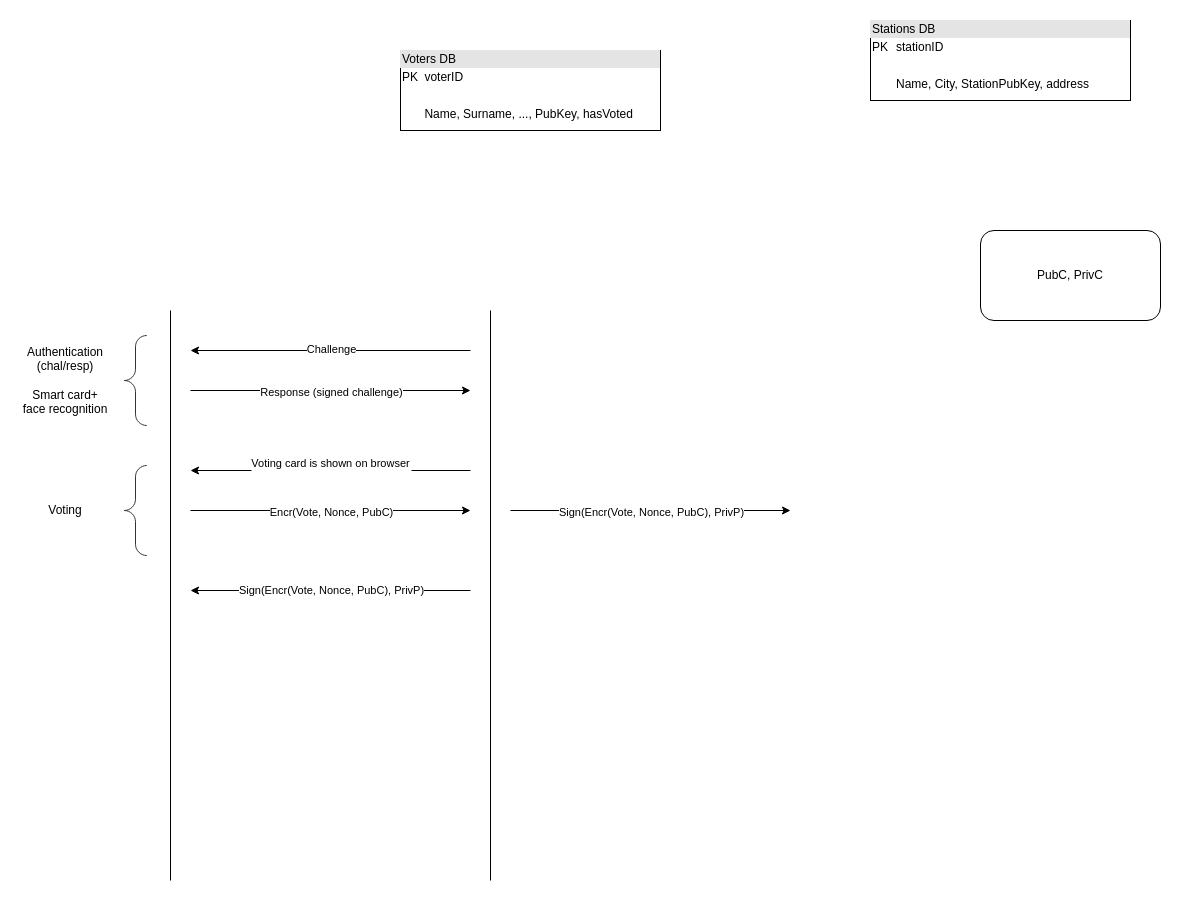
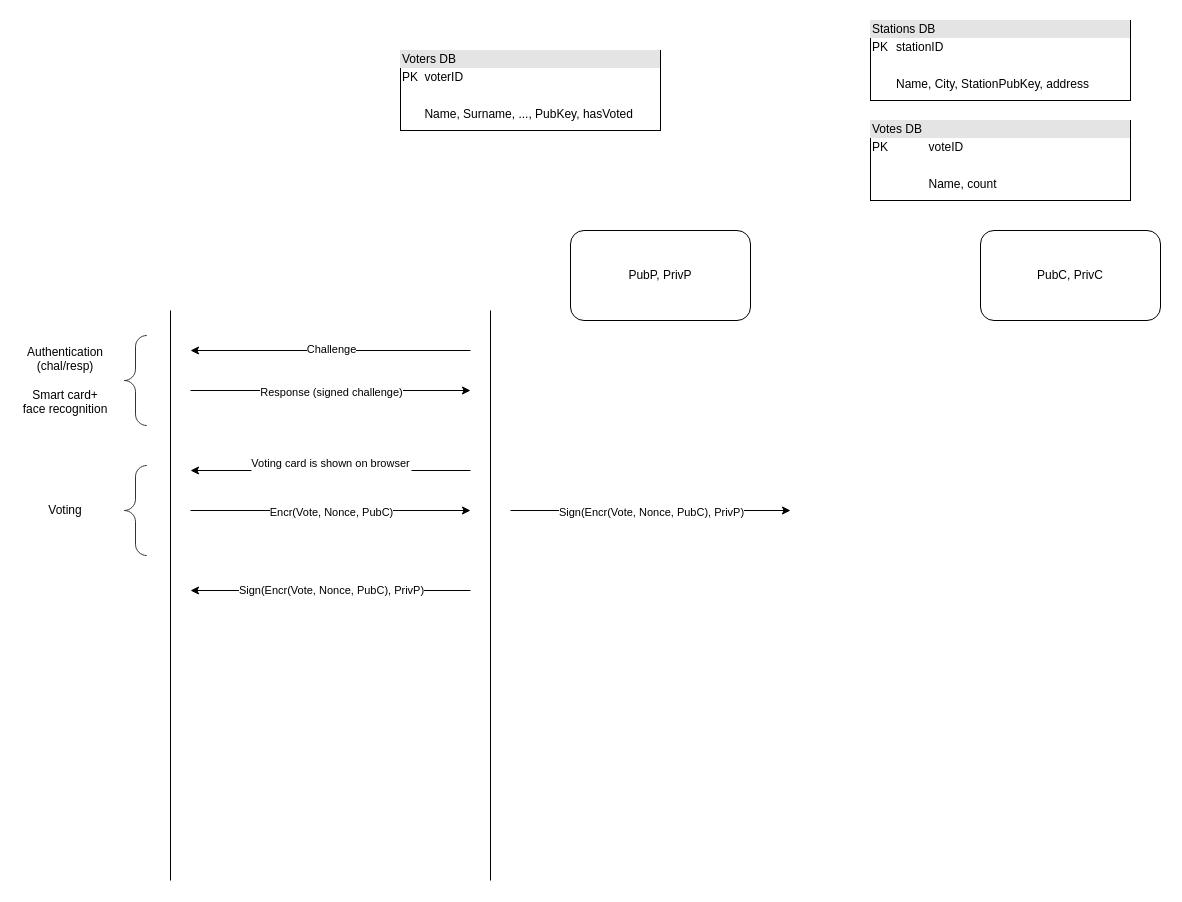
none -> (1001, 161)
none -> (661, 276)
